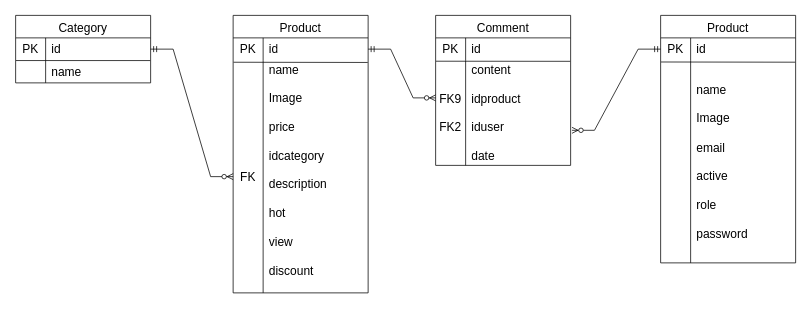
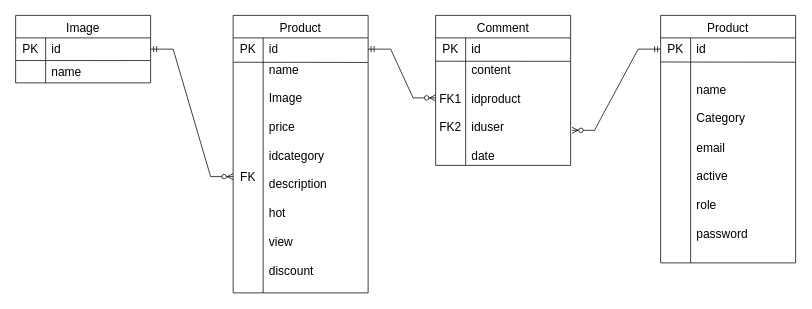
(83, 28) -> (83, 28)
(450, 113) -> (450, 113)
(723, 162) -> (723, 162)
